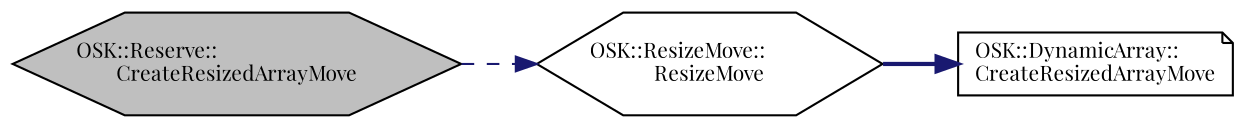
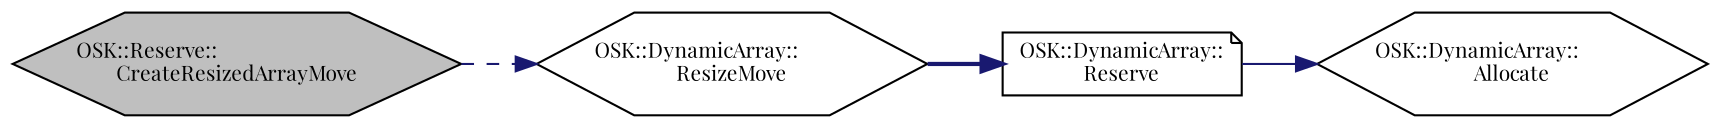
(710, 64) -> (732, 64)
(1095, 64) -> (1122, 64)
none -> (1512, 64)
